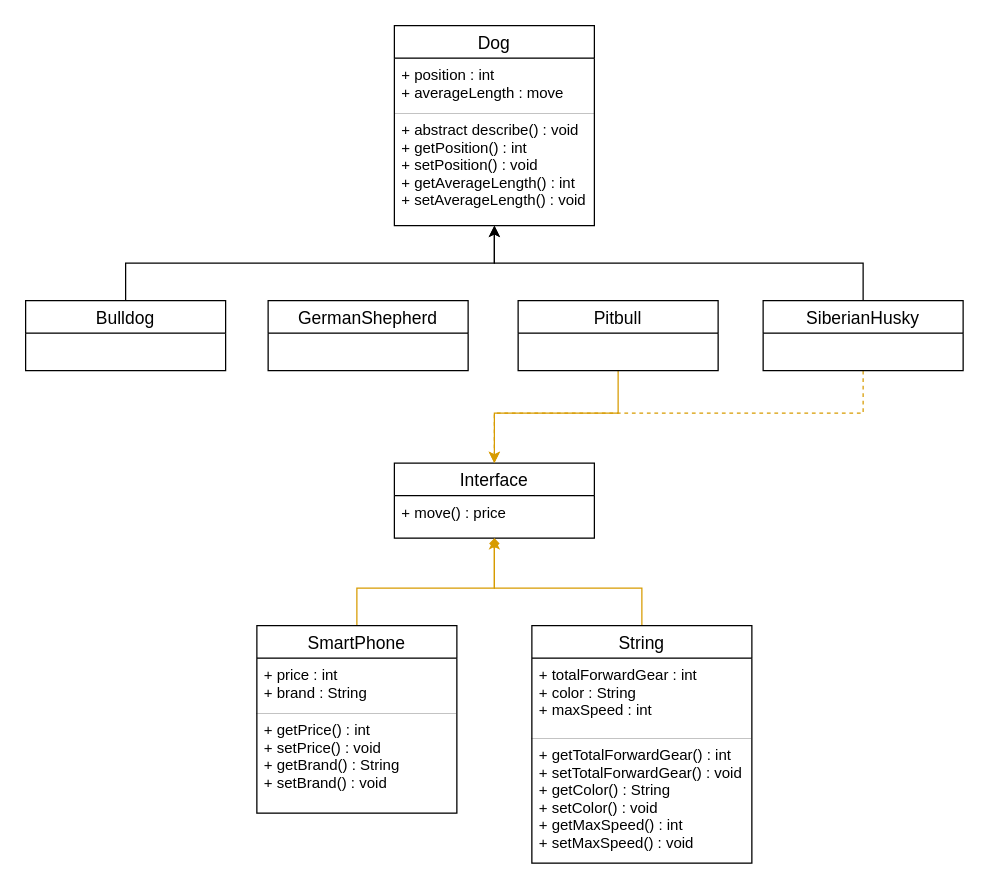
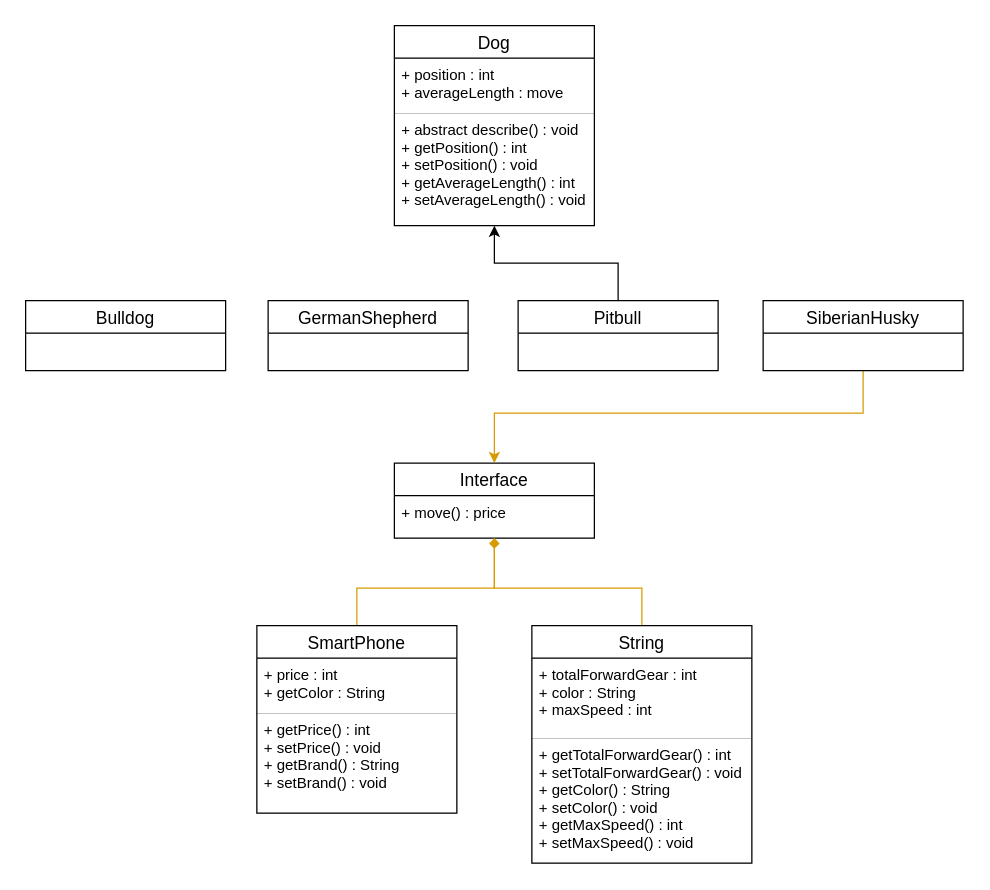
(290, 263) -> none
(760, 263) -> none
none -> (618, 283)
(618, 391) -> none
(762, 413) -> (762, 413)
(494, 546) -> (494, 546)
(307, 675) -> (307, 675)
